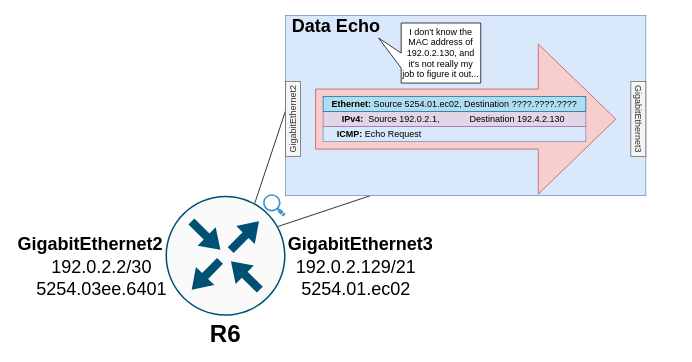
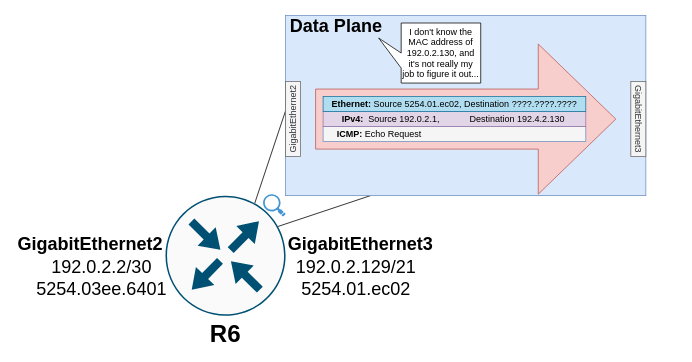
(336, 27) -> (336, 27)
(454, 134) -> (454, 134)
